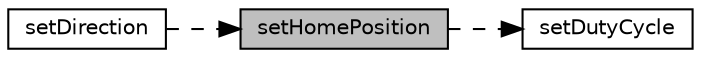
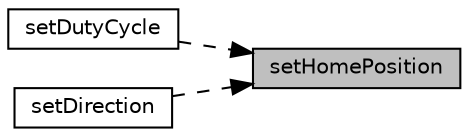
(475, 29) -> (205, 46)
